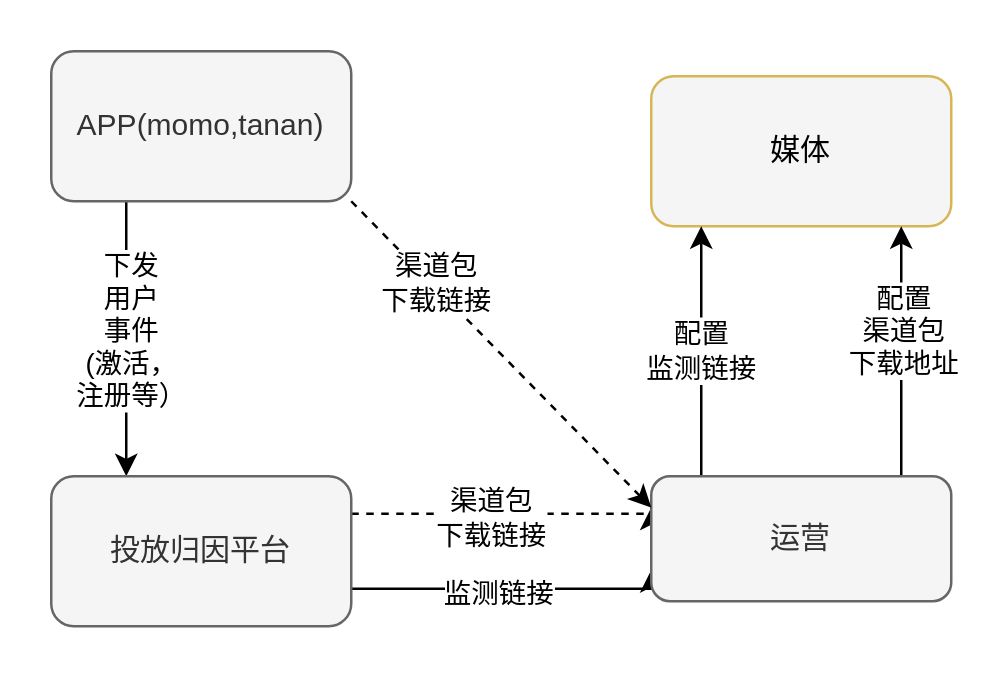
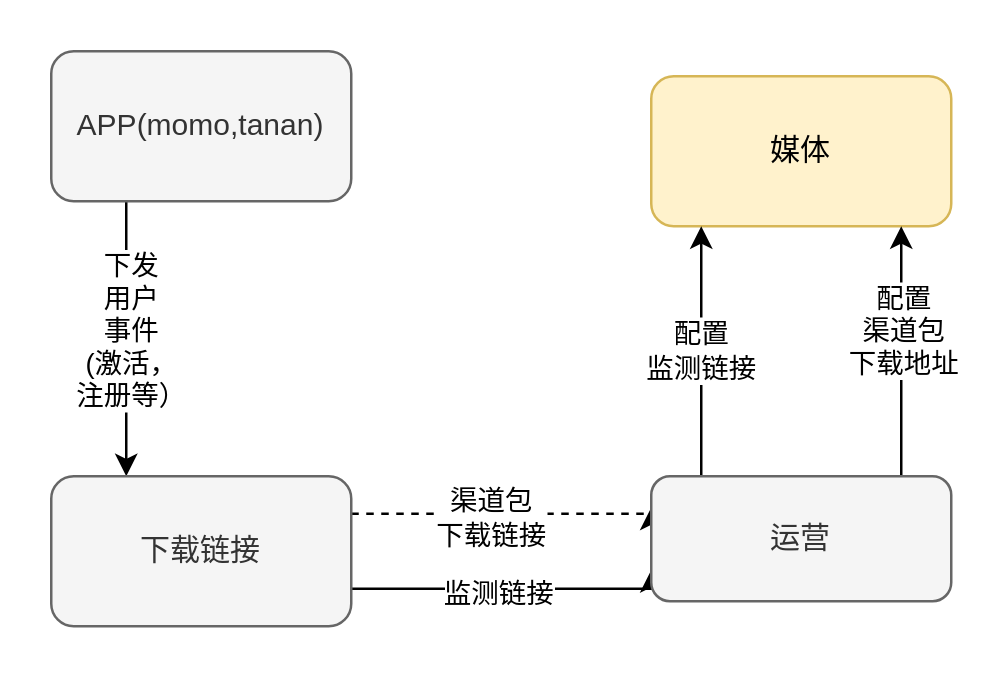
(801, 151) -> (801, 151)
(538, 392) -> none
(201, 551) -> (201, 551)
